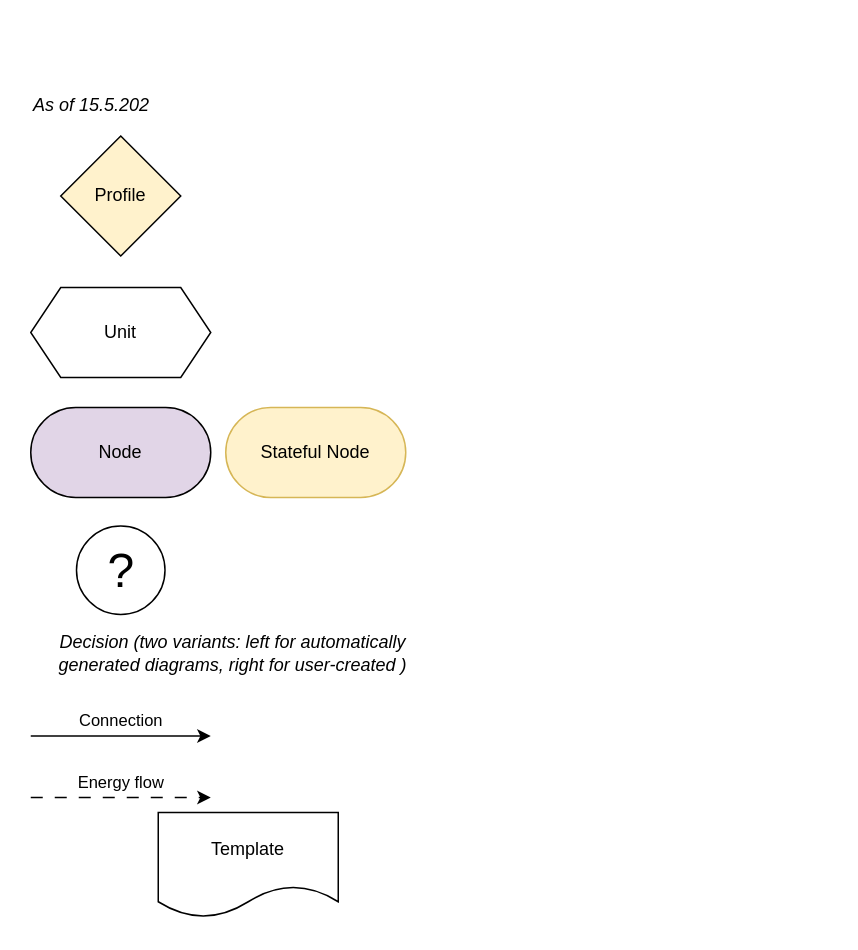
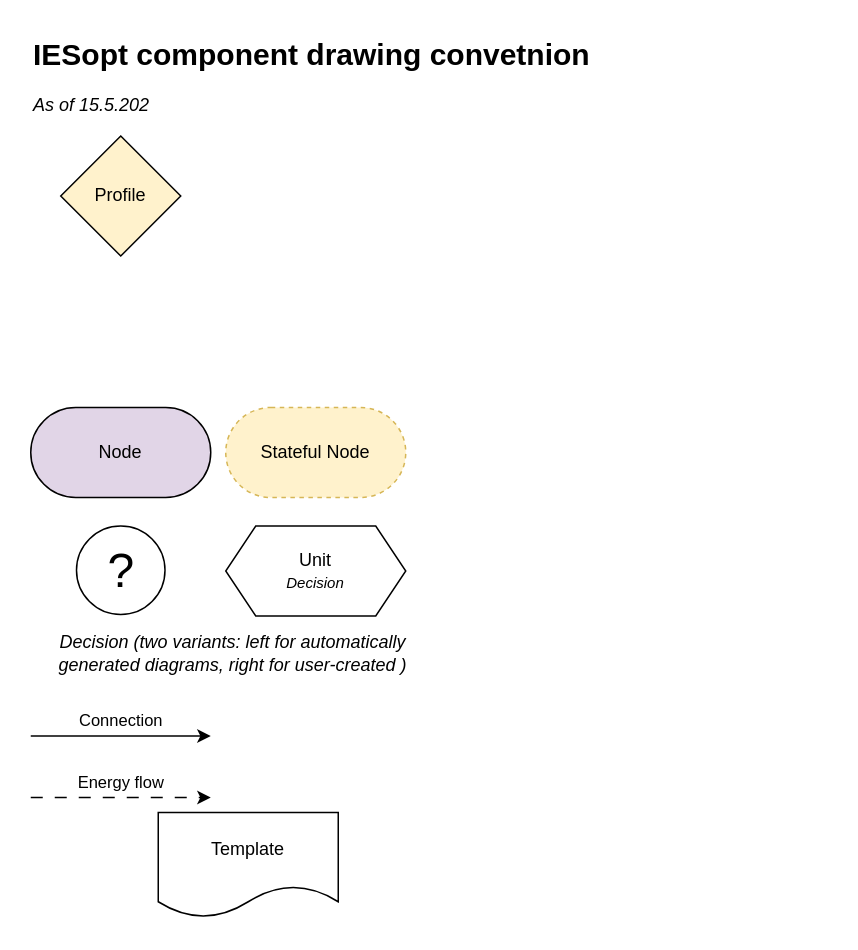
none -> (428, 53)
(121, 332) -> none
(316, 452) -> (316, 452)
none -> (316, 571)
